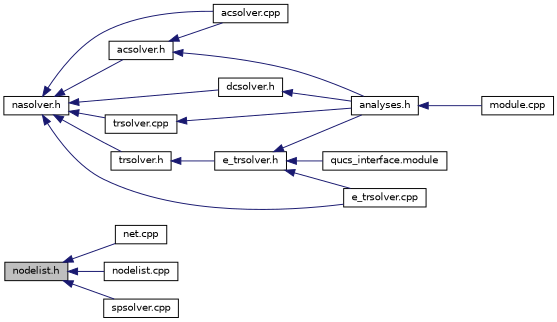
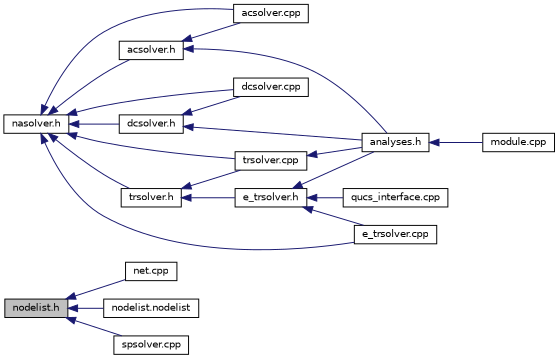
none -> (271, 87)
(385, 161) -> (396, 198)
none -> (216, 178)
(141, 271) -> (151, 308)
